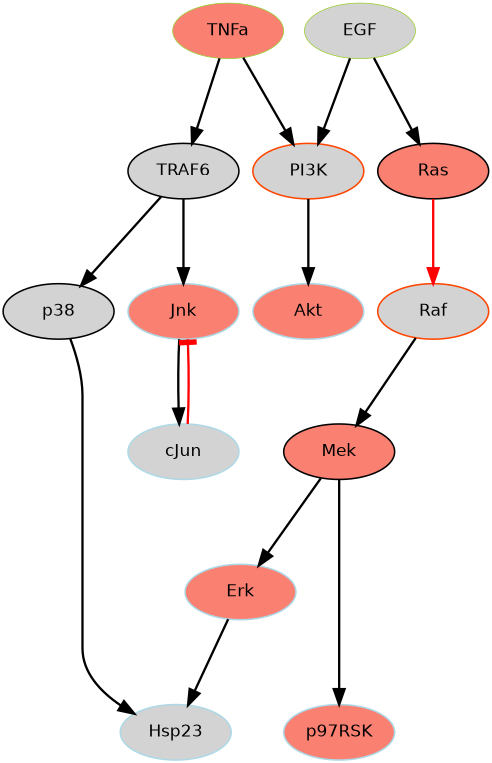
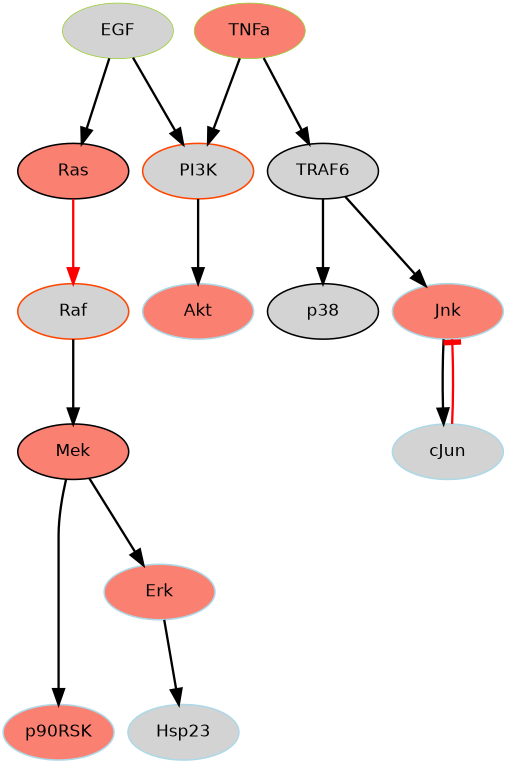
(82, 529) -> none
(339, 732) -> (59, 732)
